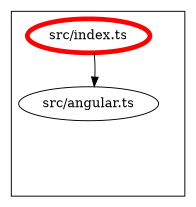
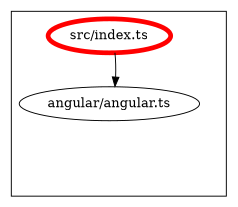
(89, 104) -> (109, 104)
